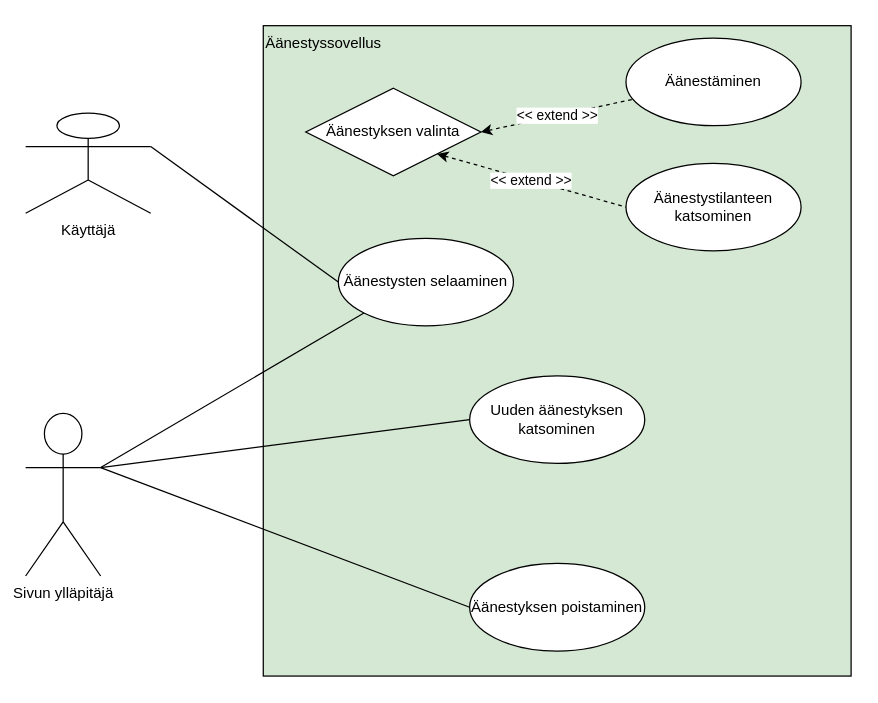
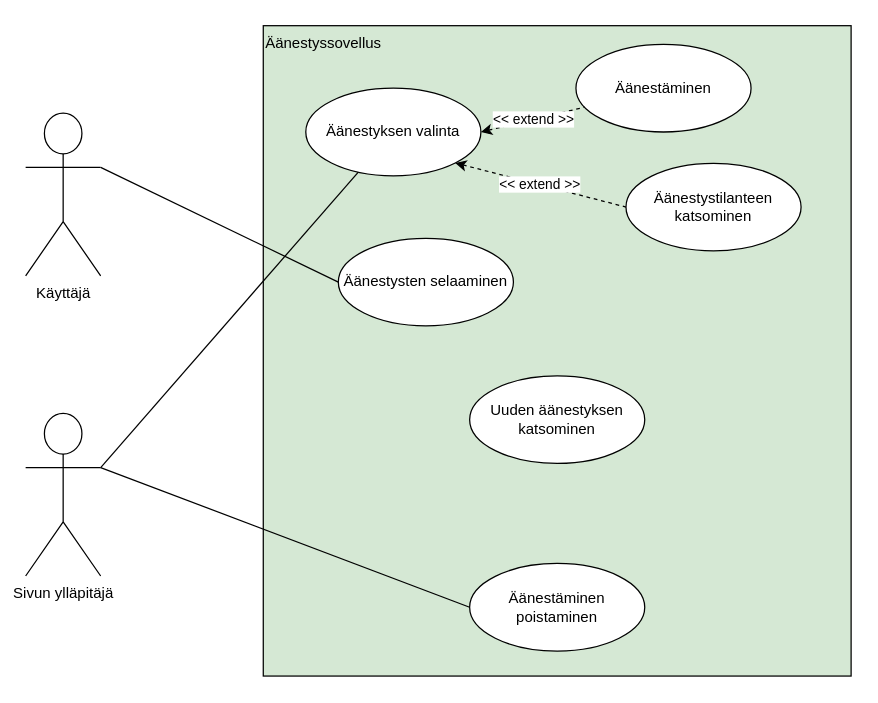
(713, 82) -> (663, 88)
(393, 132) -> (393, 132)
(88, 163) -> (63, 194)
(233, 389) -> (230, 318)
(286, 443) -> none
(557, 607) -> (557, 607)
